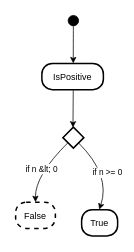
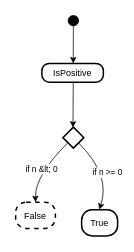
(72, 77) -> (72, 73)
